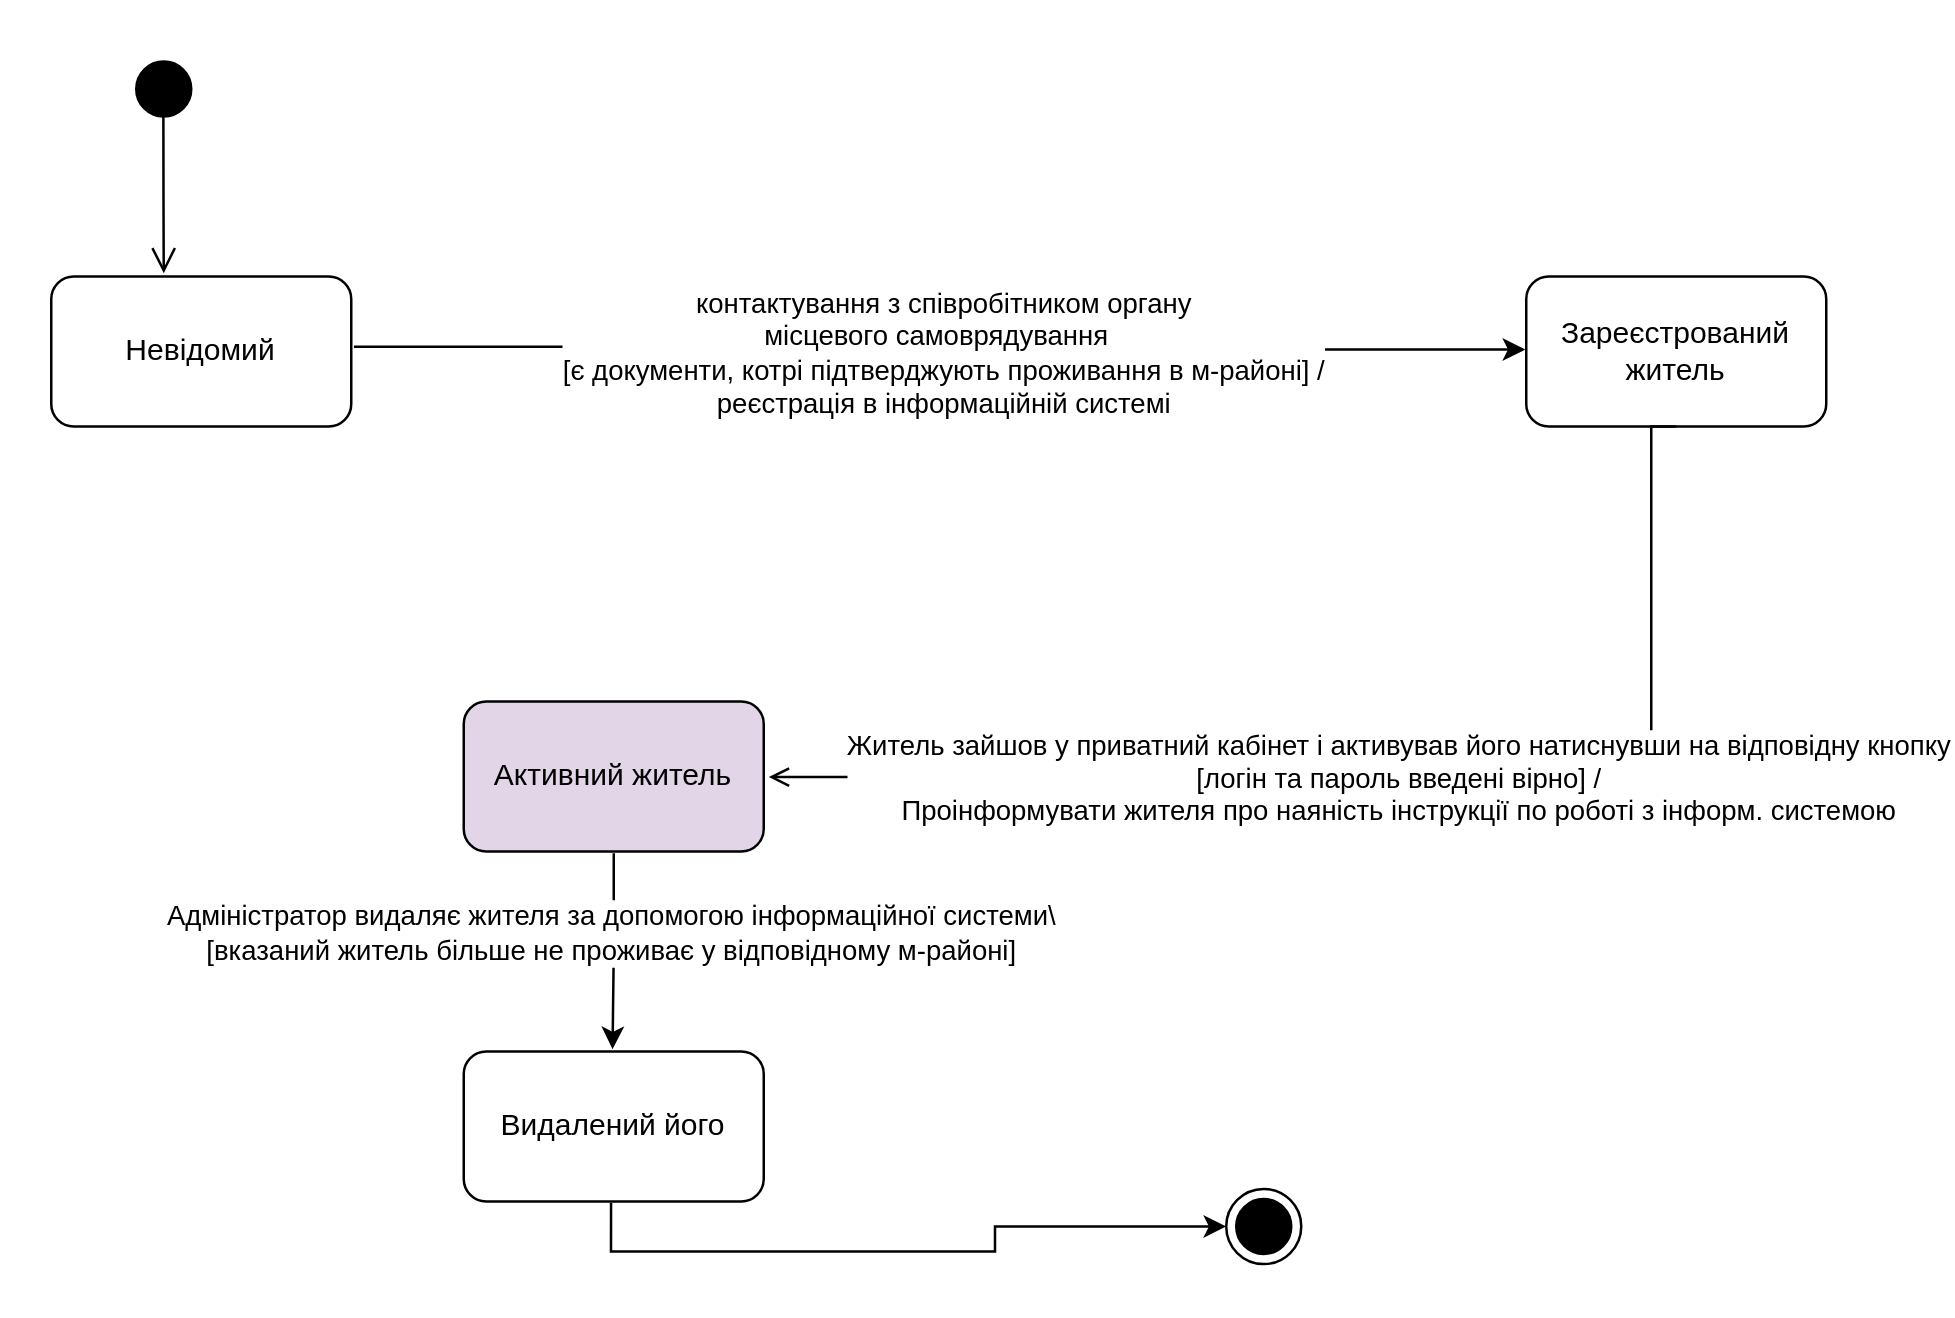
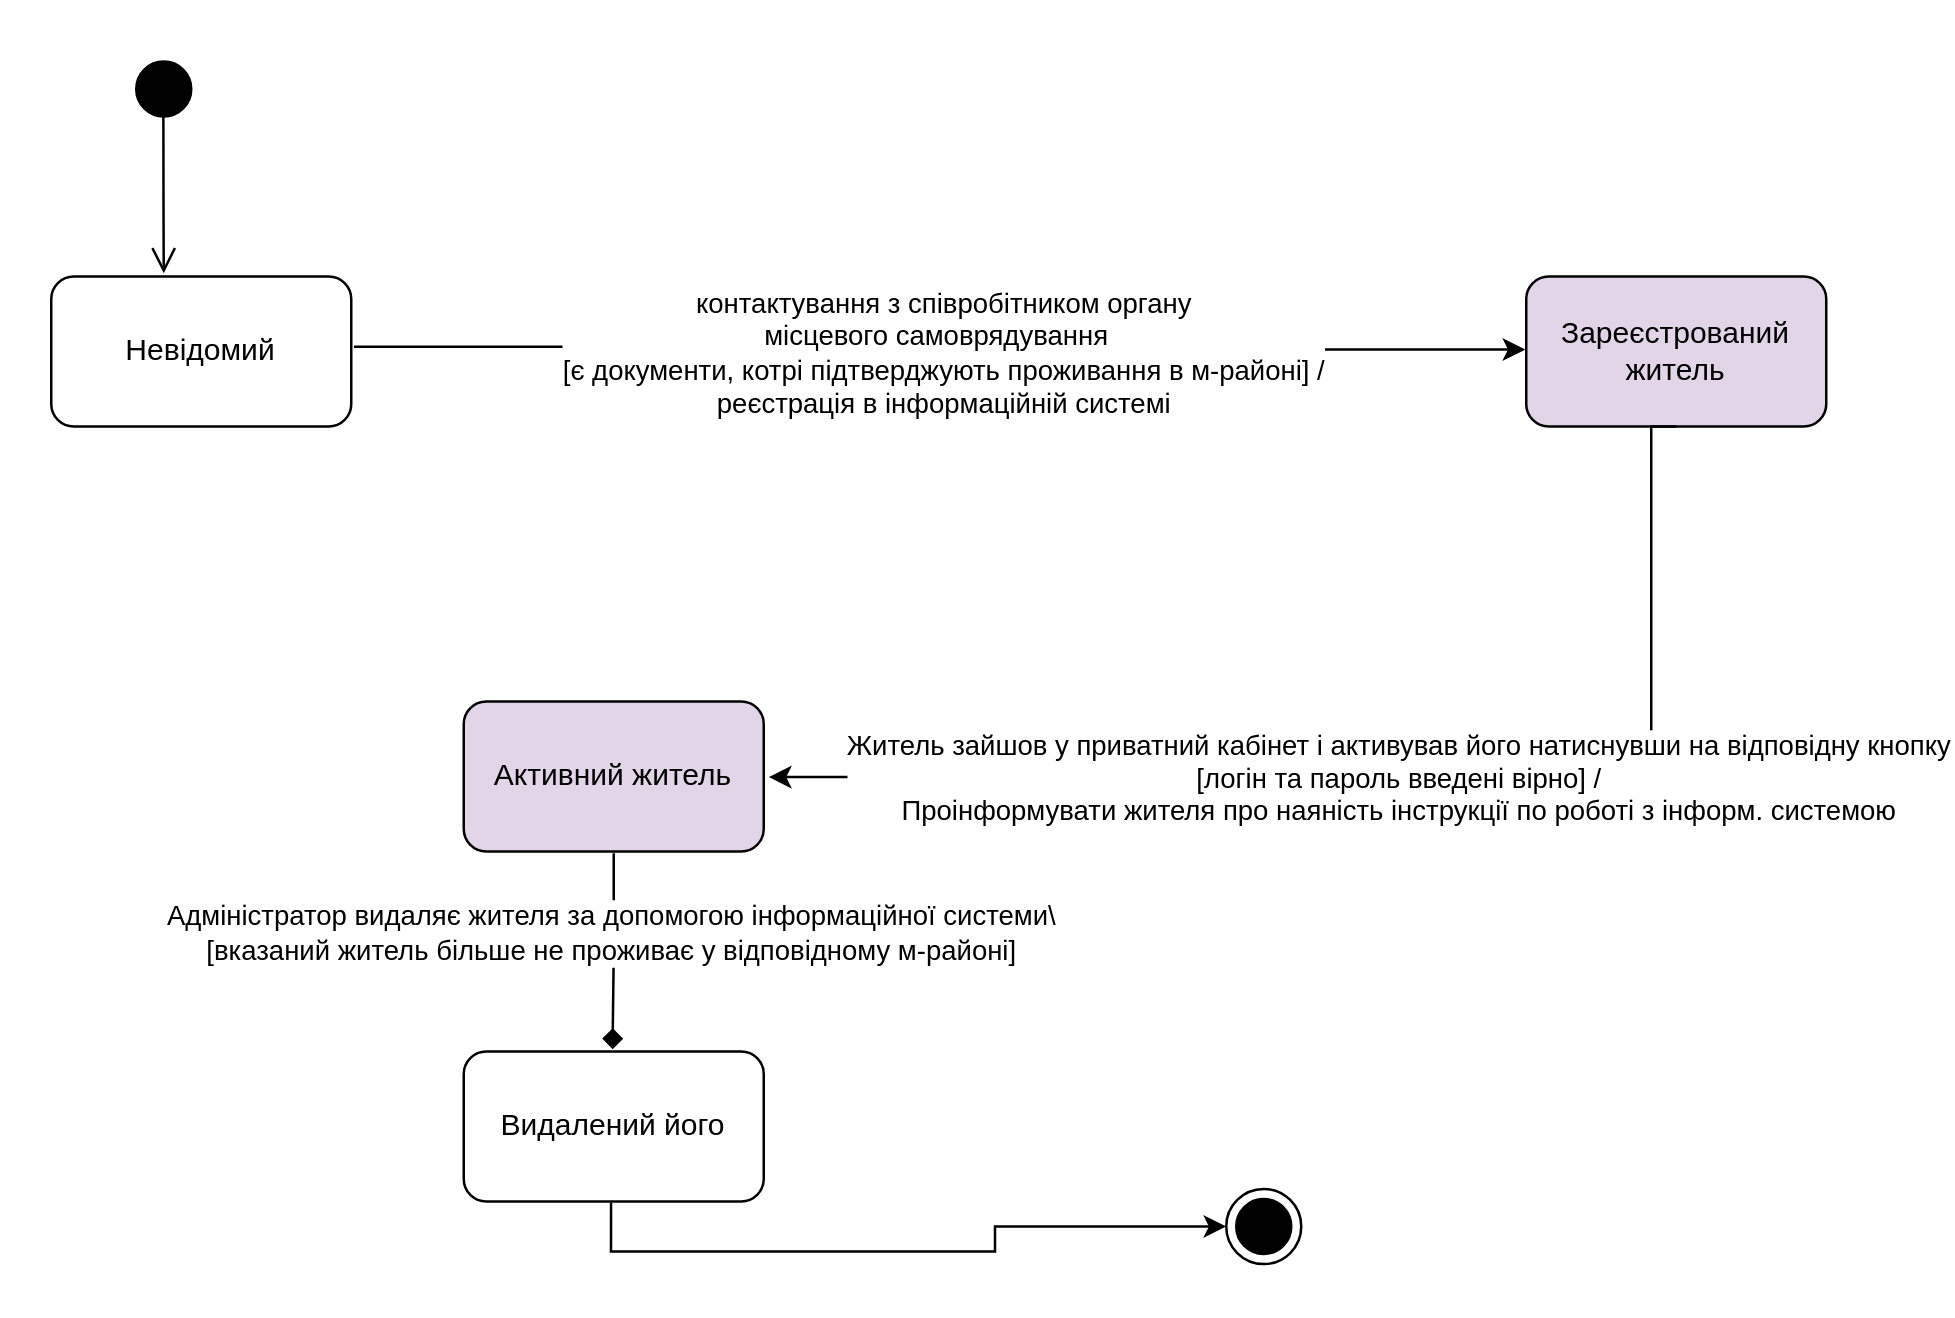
(1676, 351) -> (1676, 351)
(782, 777) -> (787, 777)
(613, 1030) -> (613, 1029)
